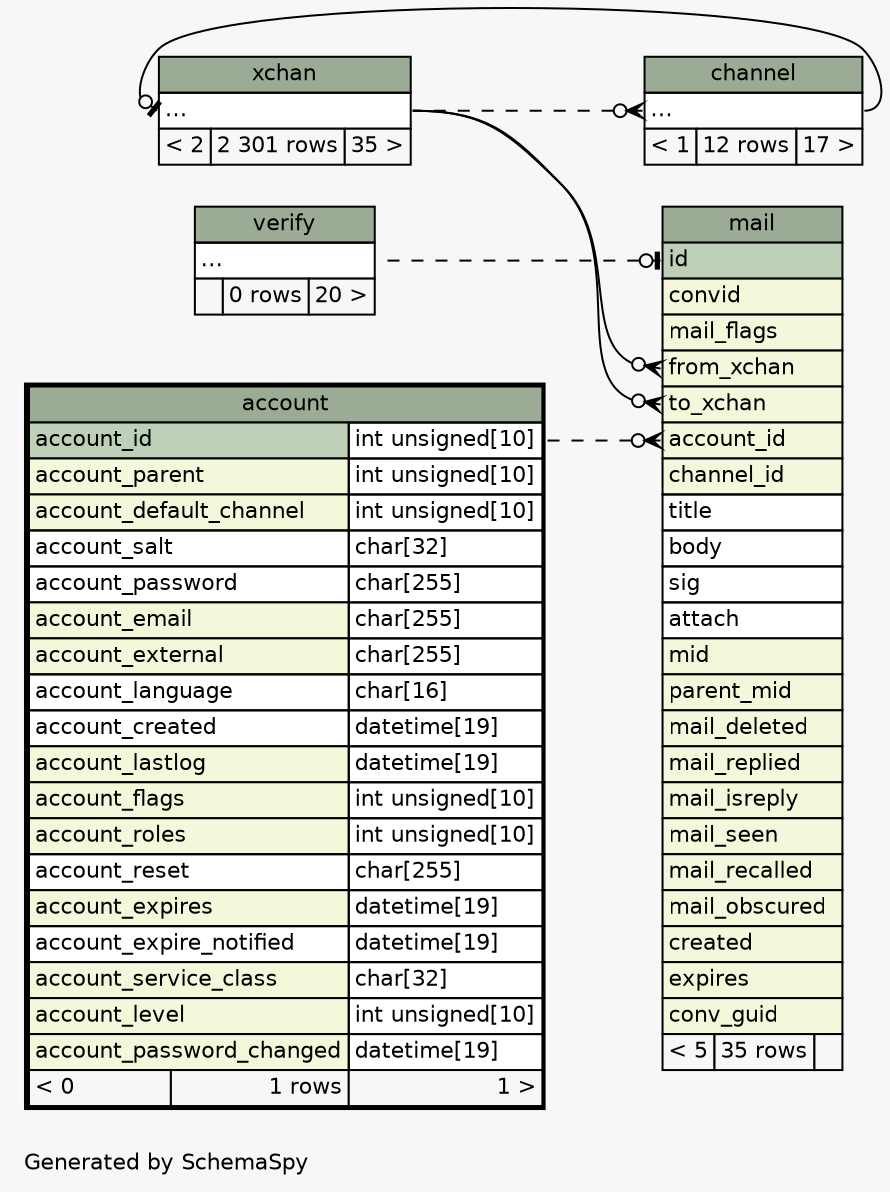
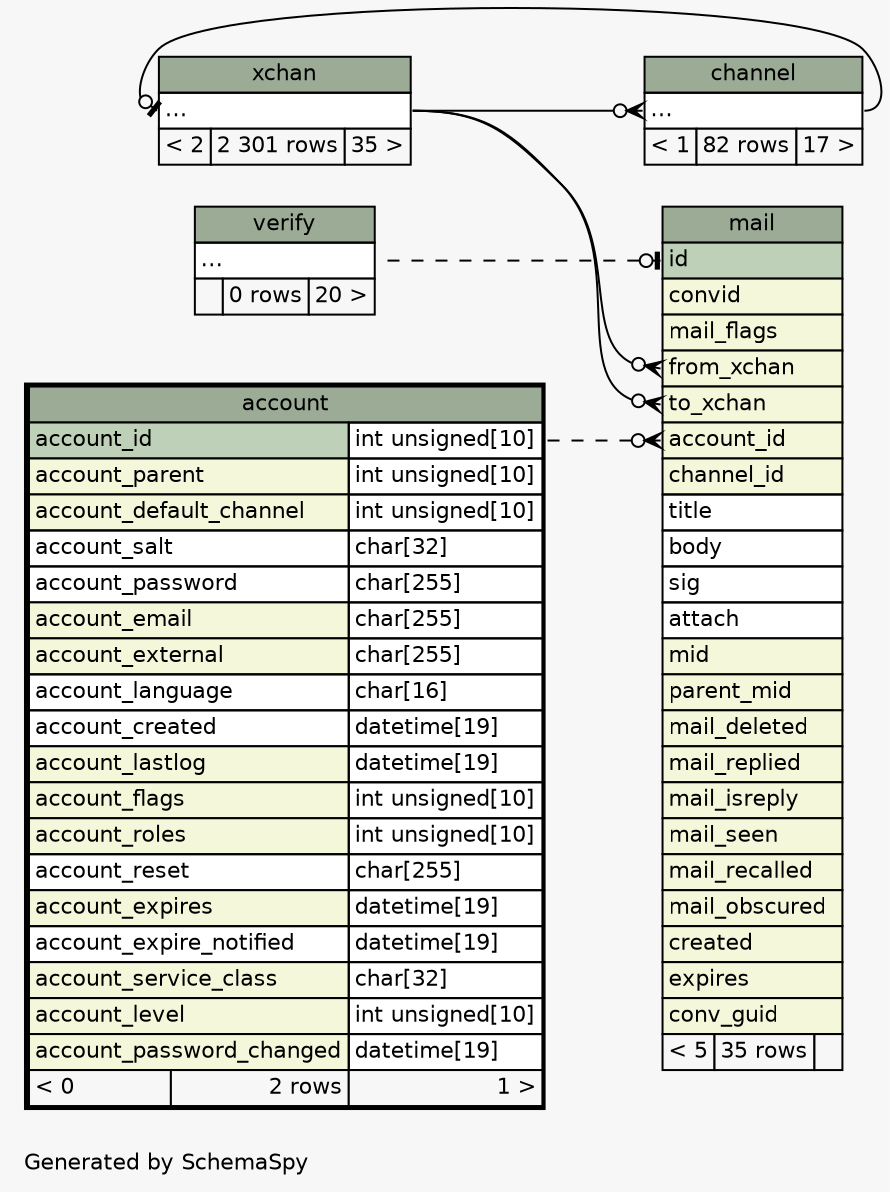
(513, 111) -> (513, 111)
(746, 146) -> (746, 146)
(306, 1087) -> (306, 1087)
